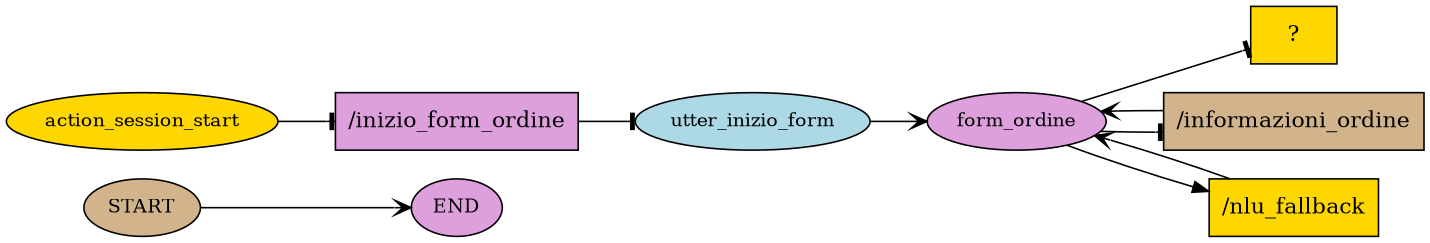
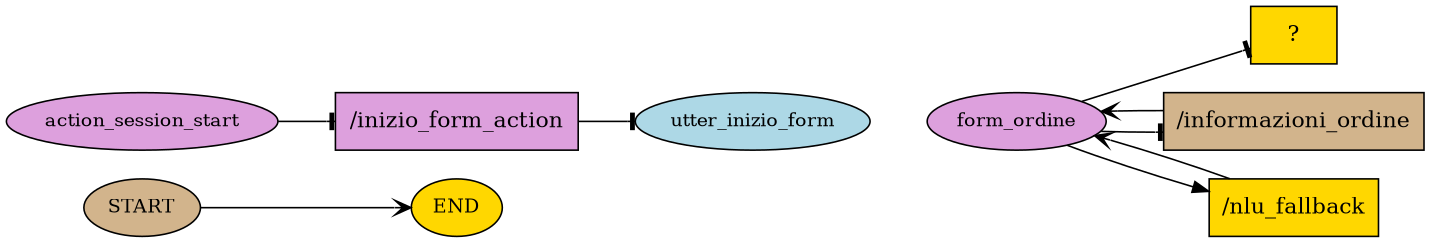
(142, 121) -> (142, 121)
(457, 121) -> (457, 121)
(891, 121) -> none
(457, 208) -> (457, 208)
